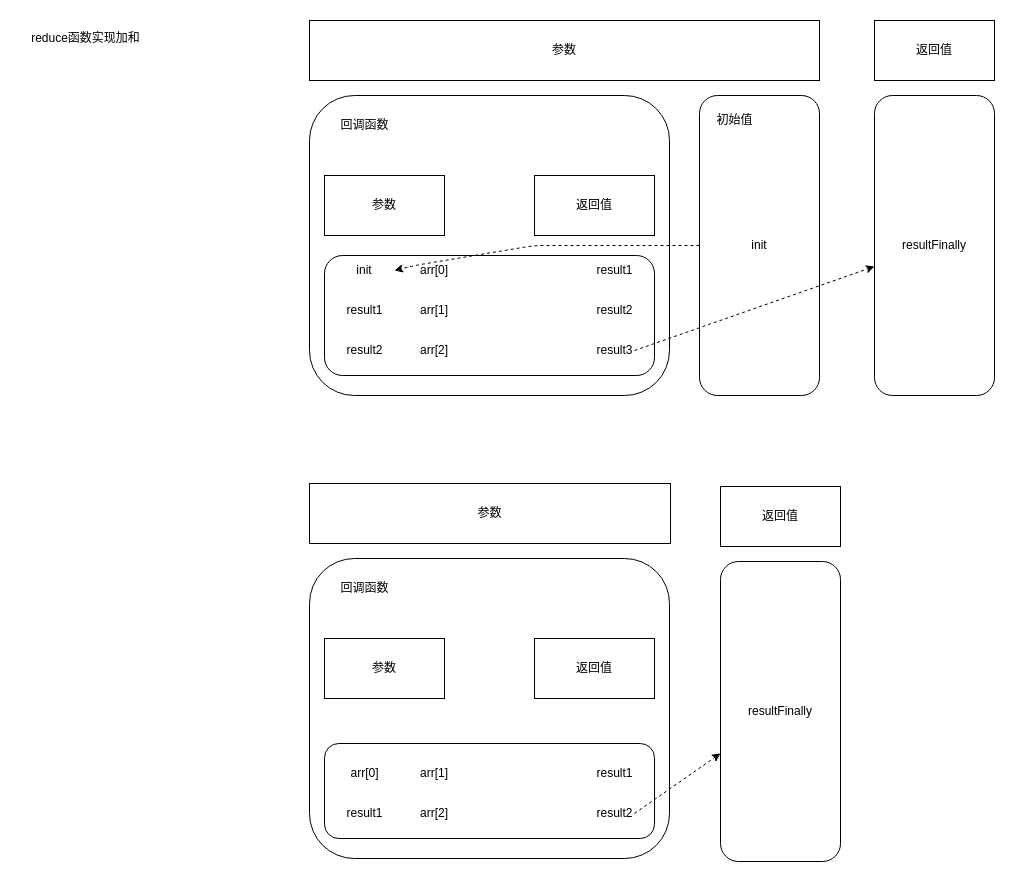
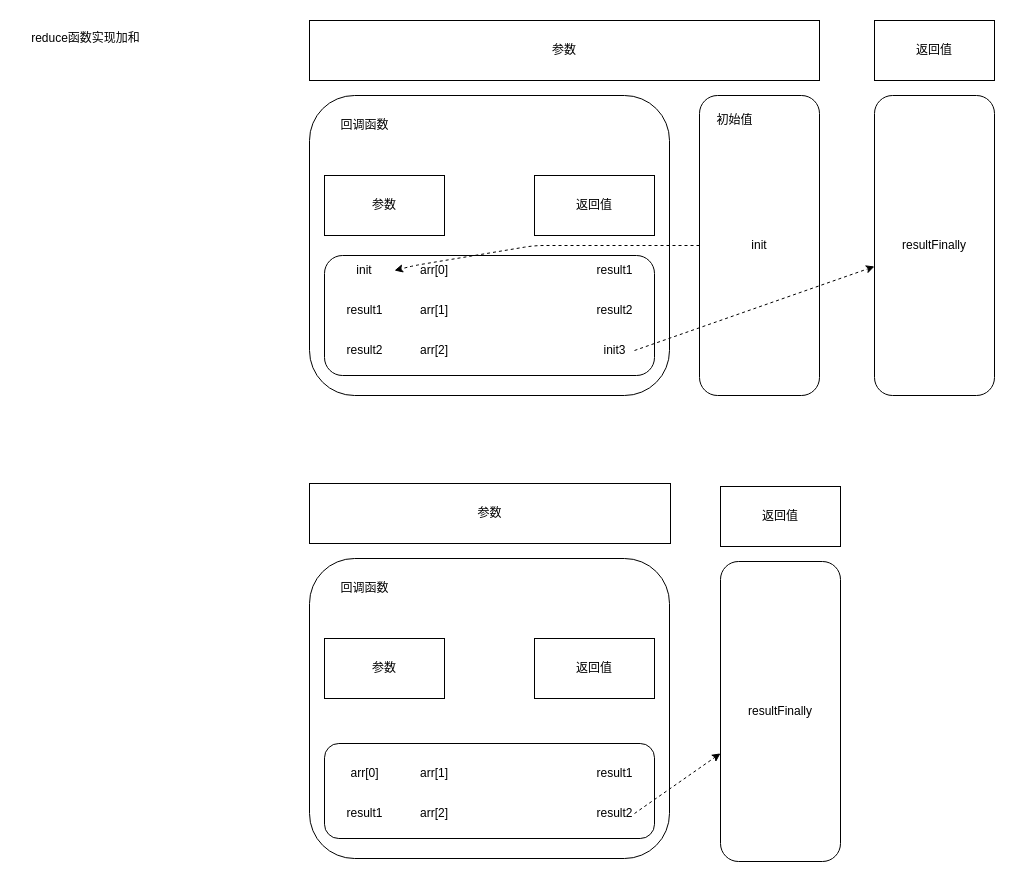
(615, 351) -> (615, 351)
